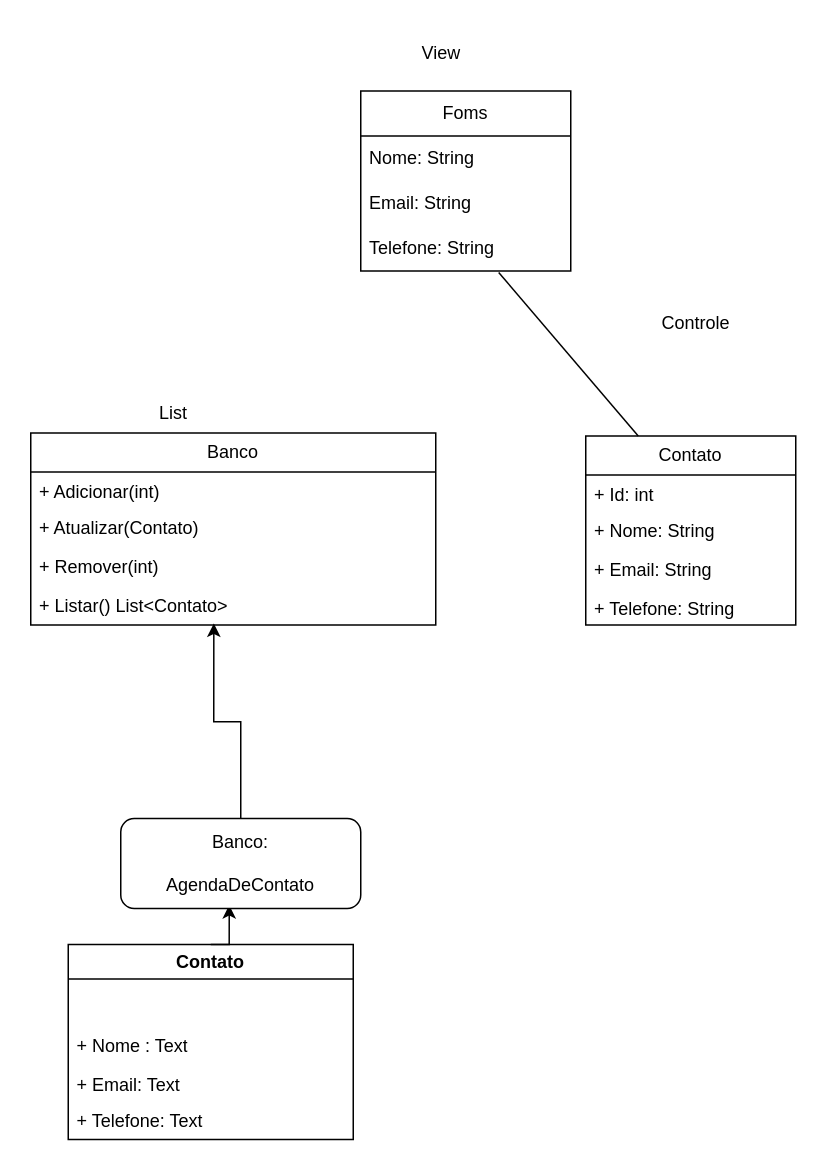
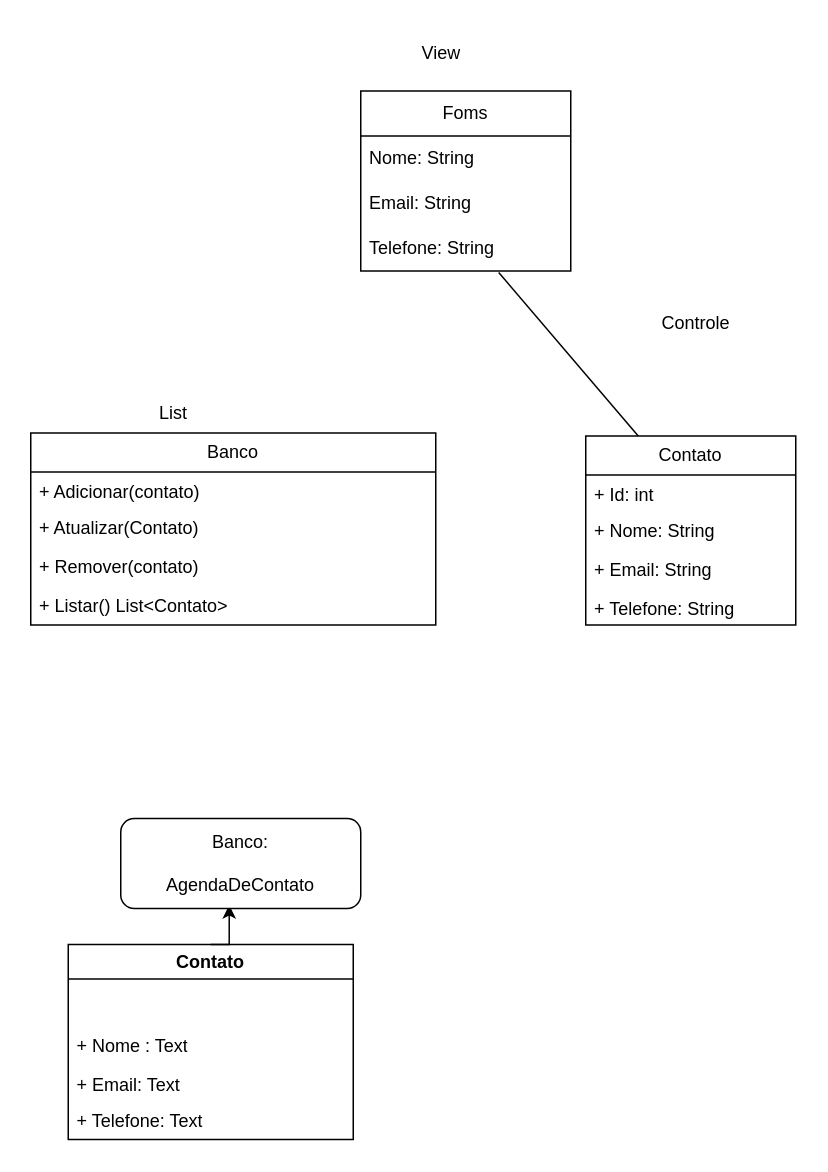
(111, 493) -> (134, 493)
(106, 568) -> (128, 568)
(232, 722) -> none
